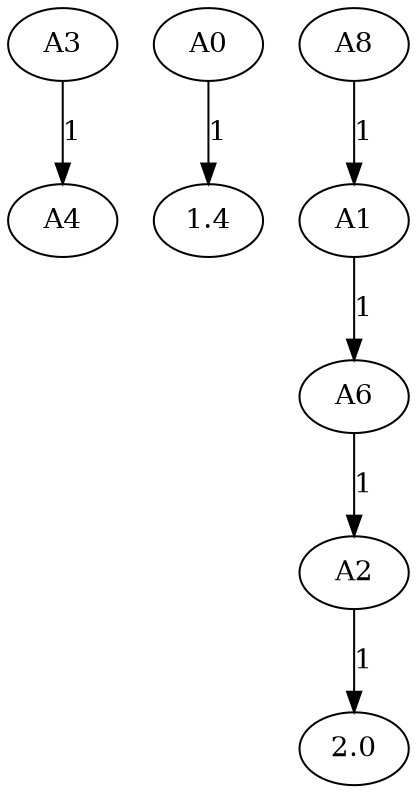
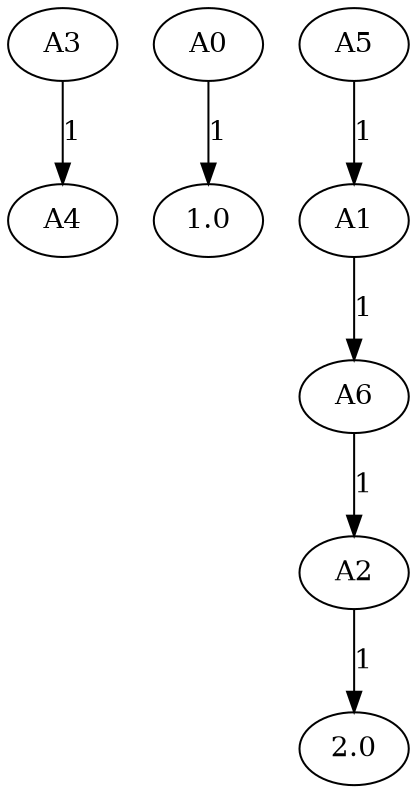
(354, 45) -> (354, 45)
(208, 221) -> (208, 221)
